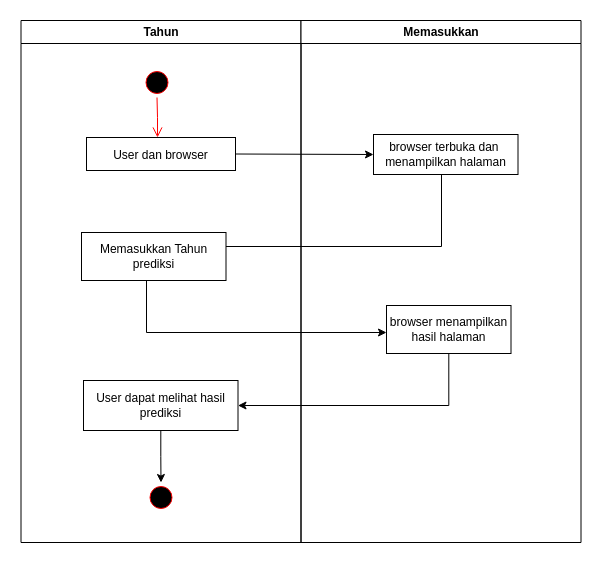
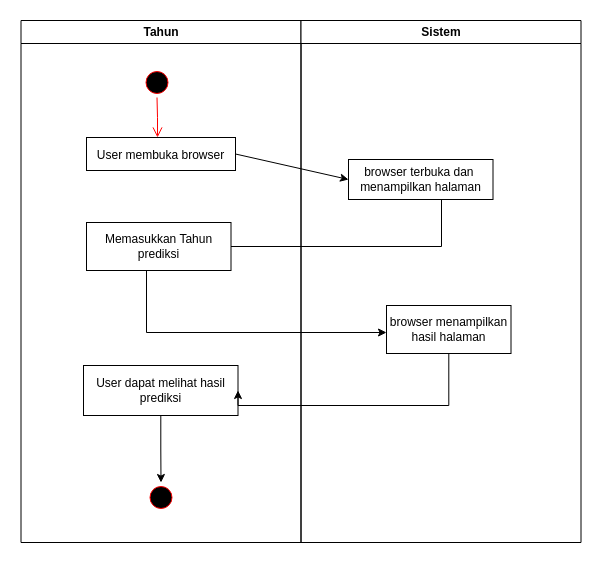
(442, 33) -> (442, 33)
(161, 155) -> (161, 155)
(446, 155) -> (421, 180)
(154, 257) -> (159, 247)
(161, 406) -> (161, 391)
